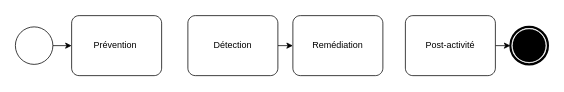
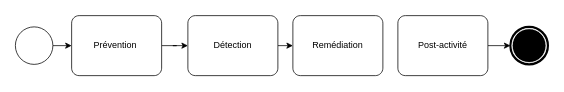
none -> (176, 45)
(450, 45) -> (443, 45)
